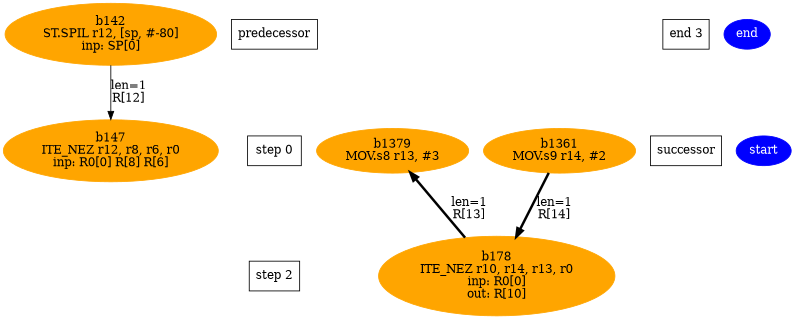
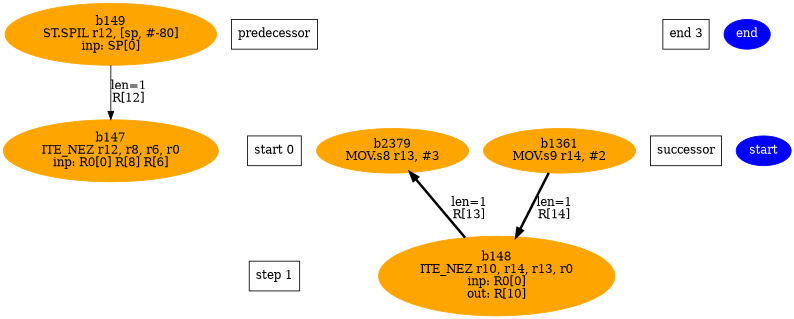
(111, 34) -> (111, 34)
(274, 151) -> (274, 151)
(393, 151) -> (393, 151)
(274, 276) -> (274, 276)
(497, 276) -> (497, 276)
